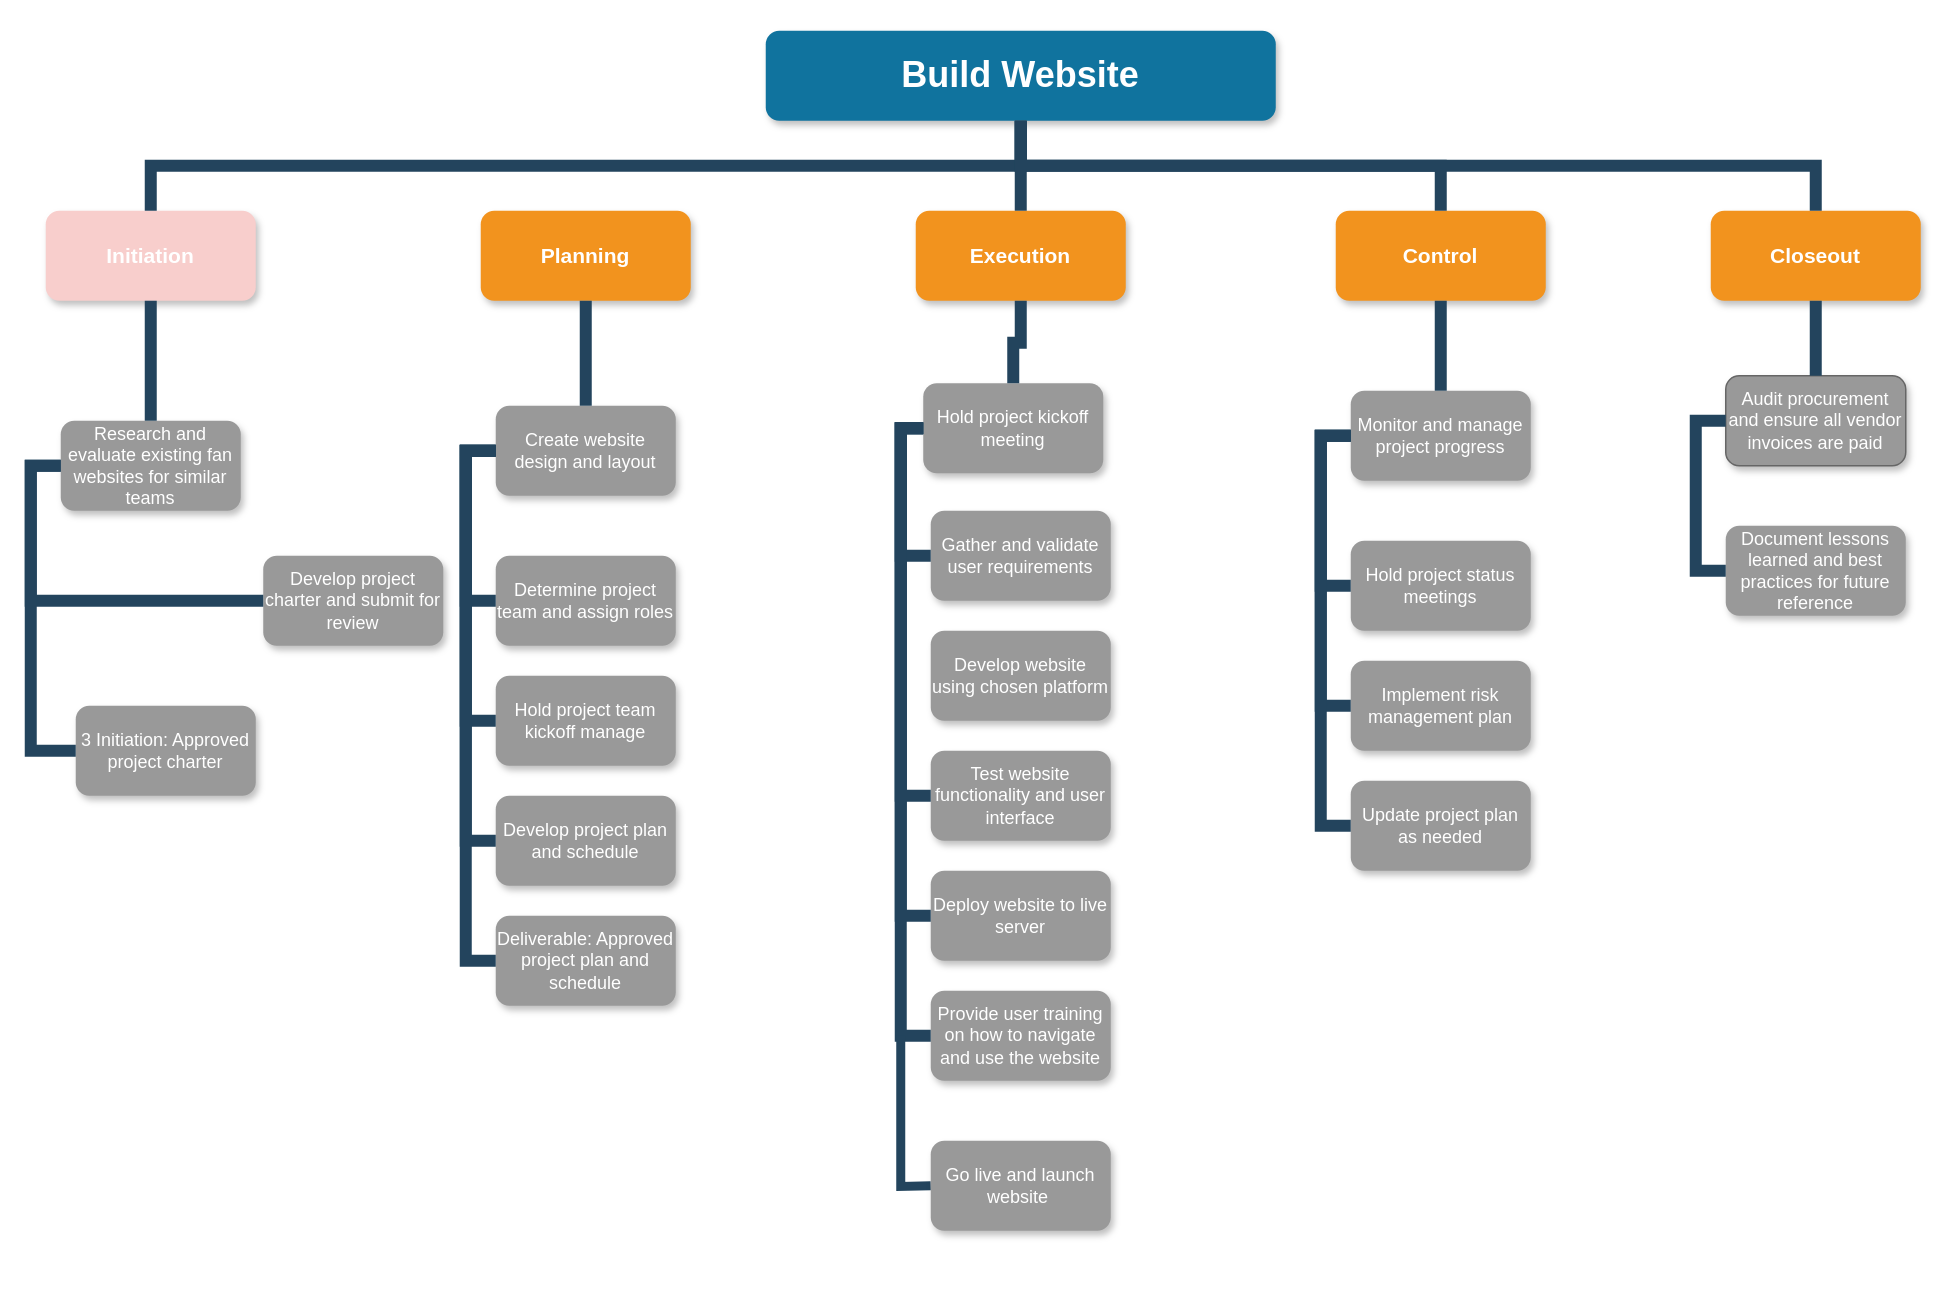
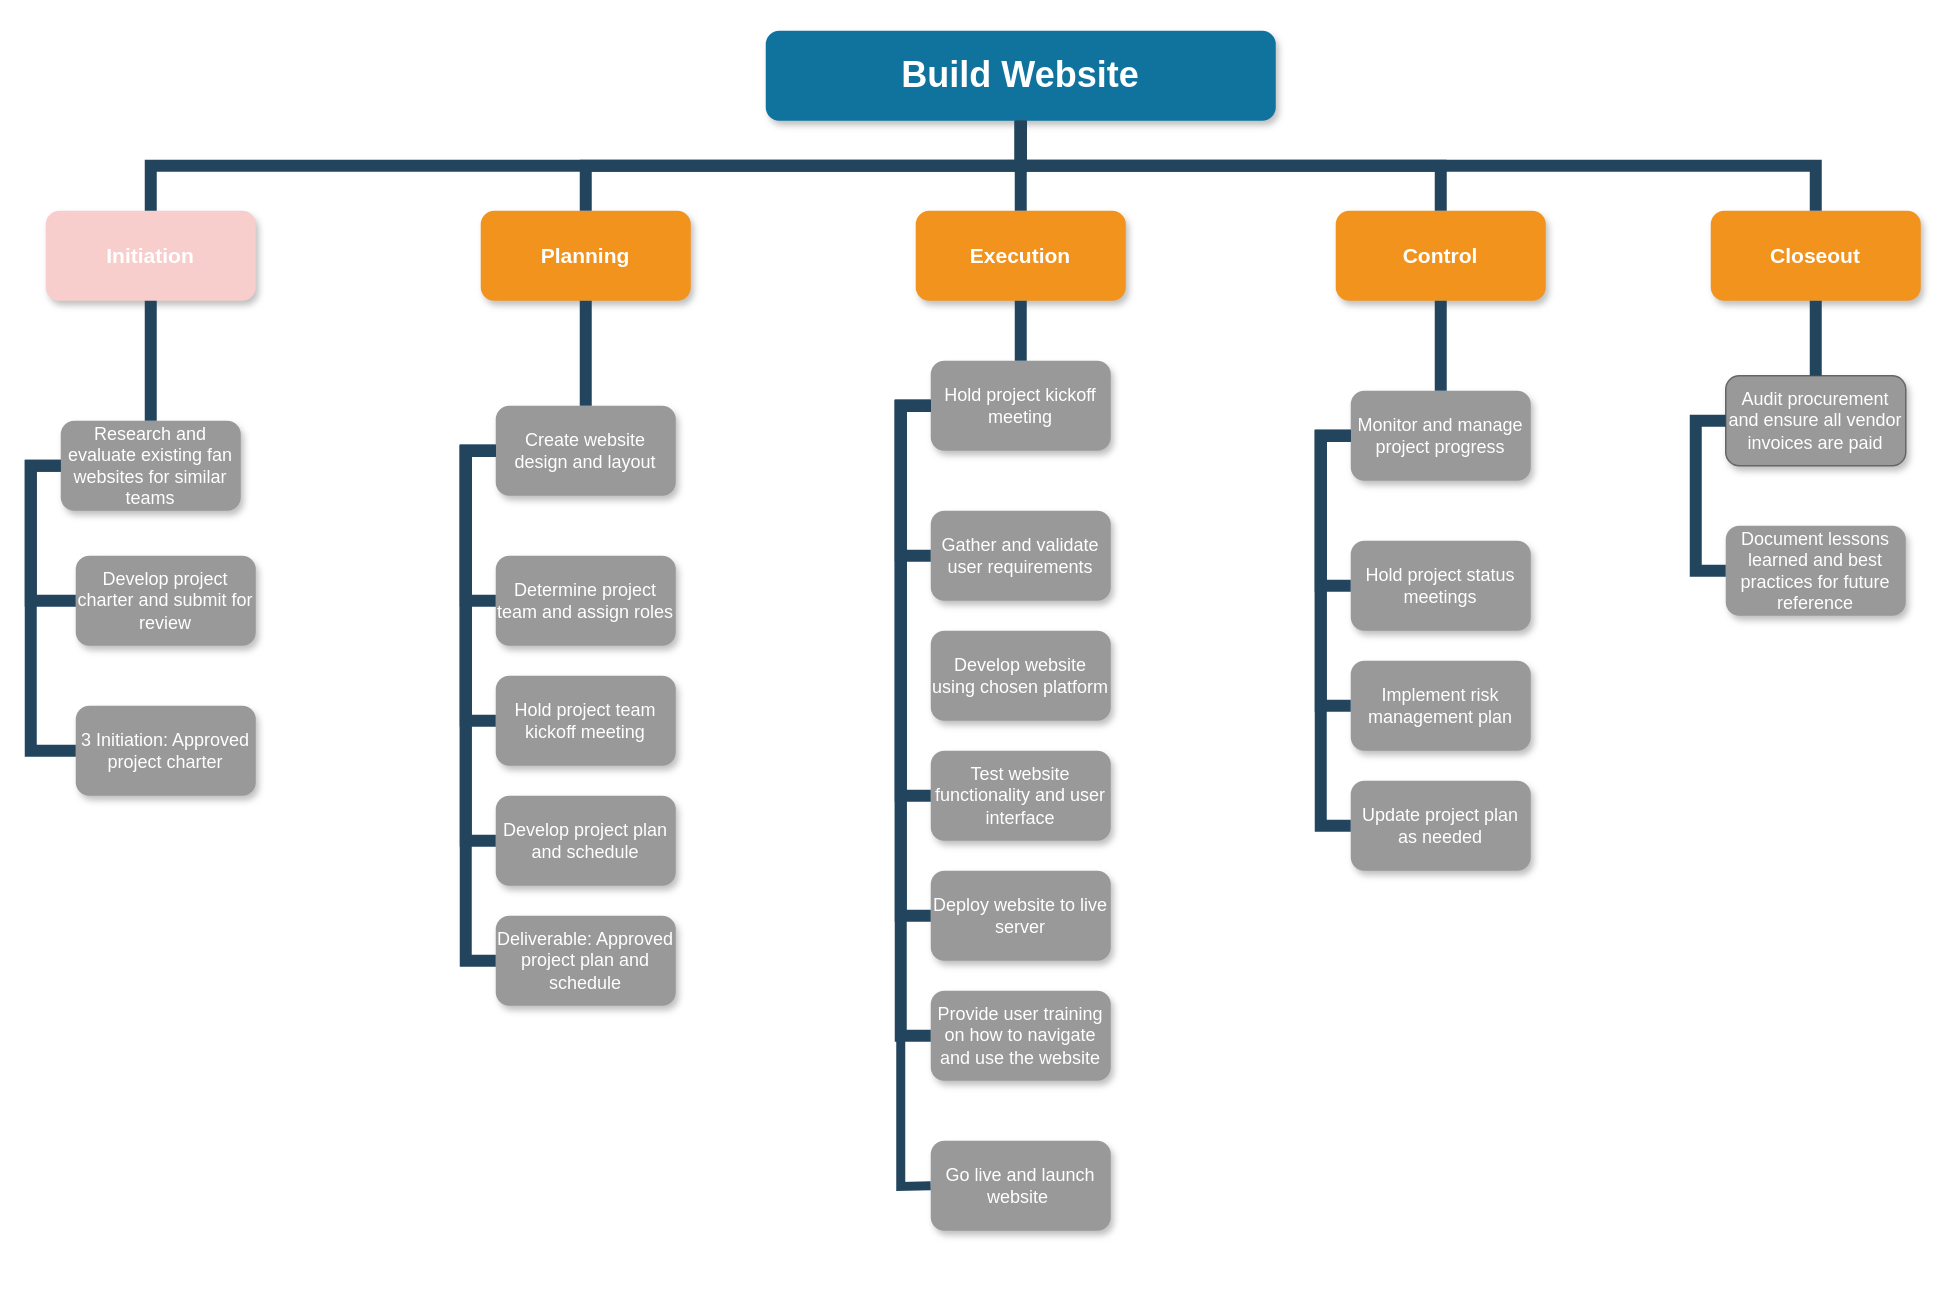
none -> (586, 190)
(1013, 428) -> (1021, 406)
(353, 601) -> (166, 601)
(586, 721) -> (586, 721)
